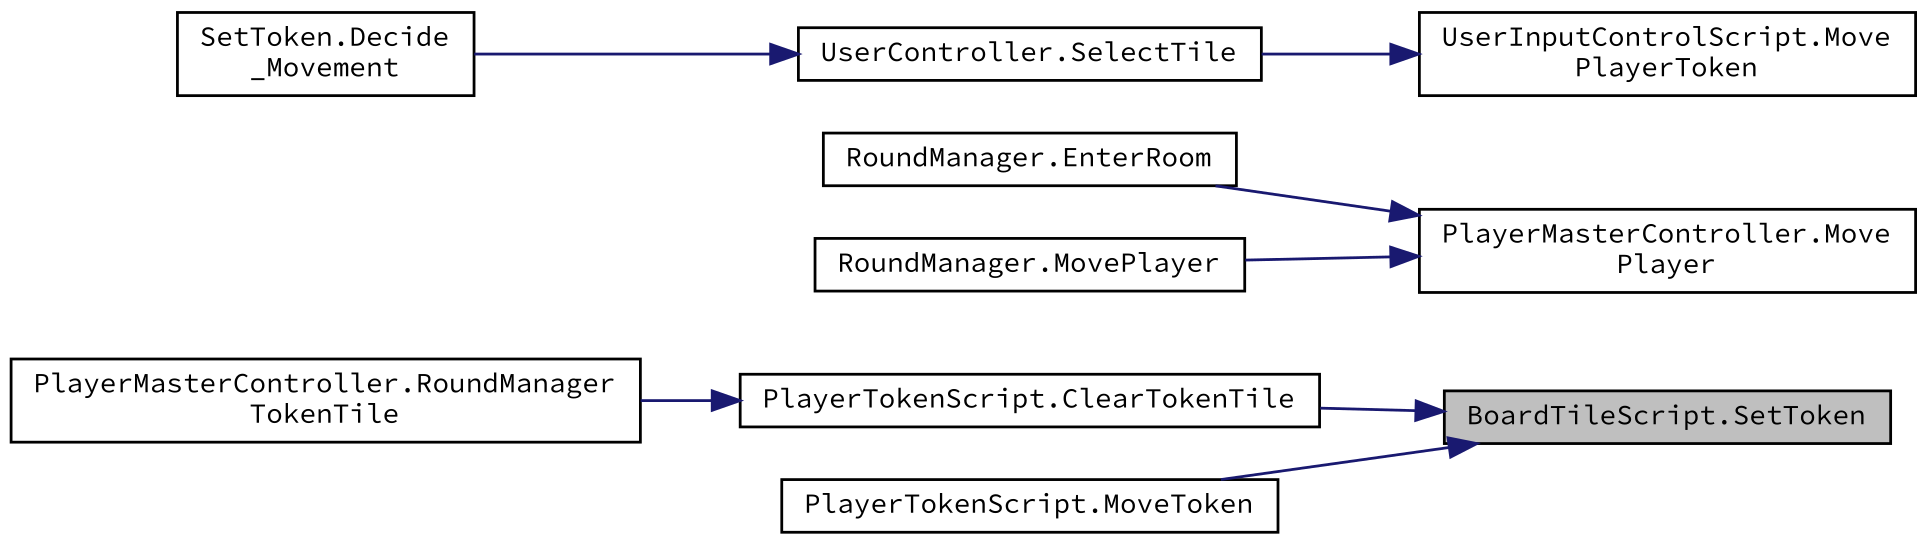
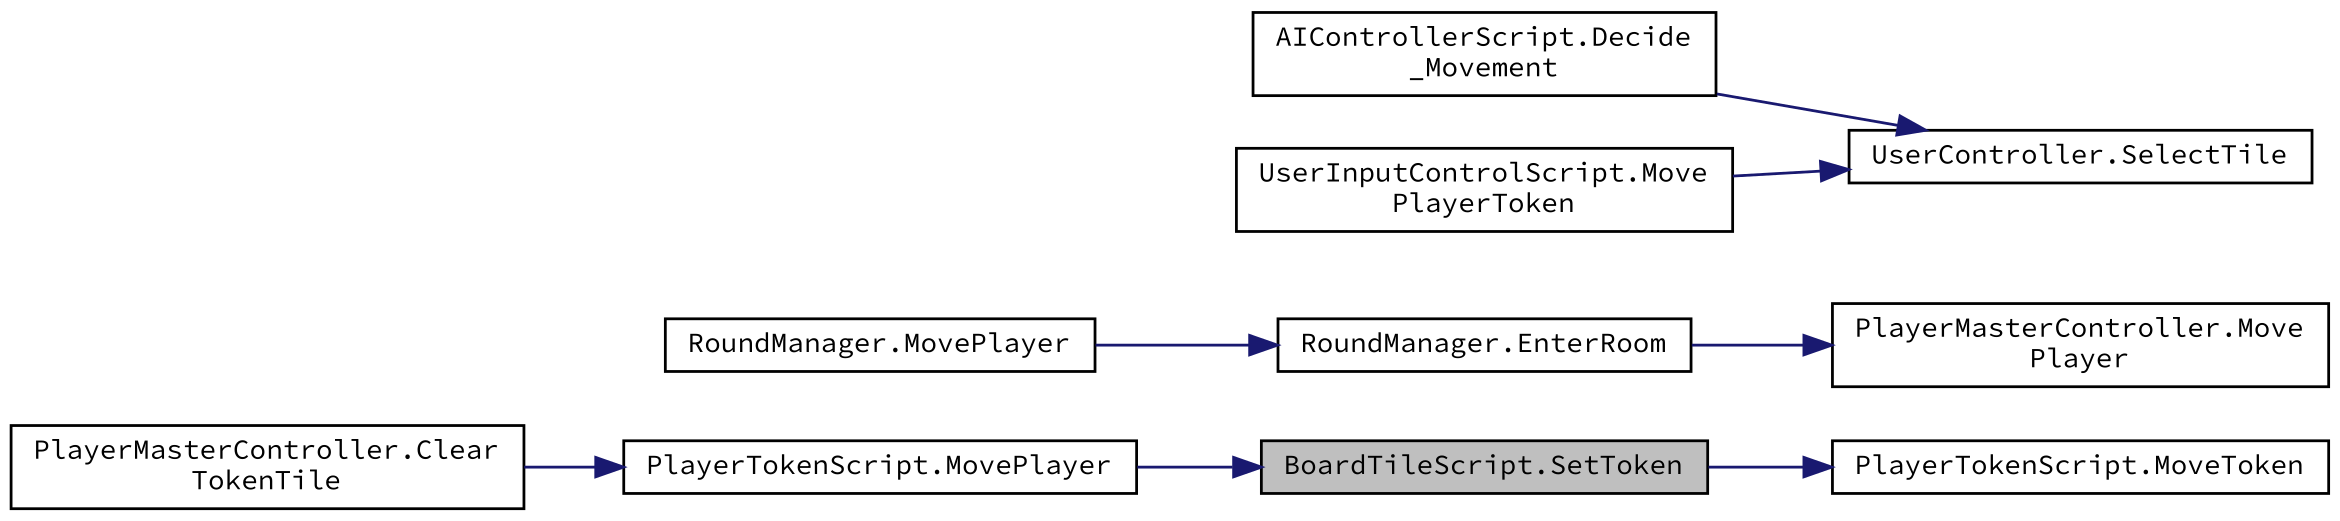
(326, 54) -> (1485, 54)
(1326, 54) -> (1777, 174)
(1318, 258) -> (1173, 345)
(326, 401) -> (268, 467)
(1030, 401) -> (880, 467)
(1335, 464) -> (1756, 467)
